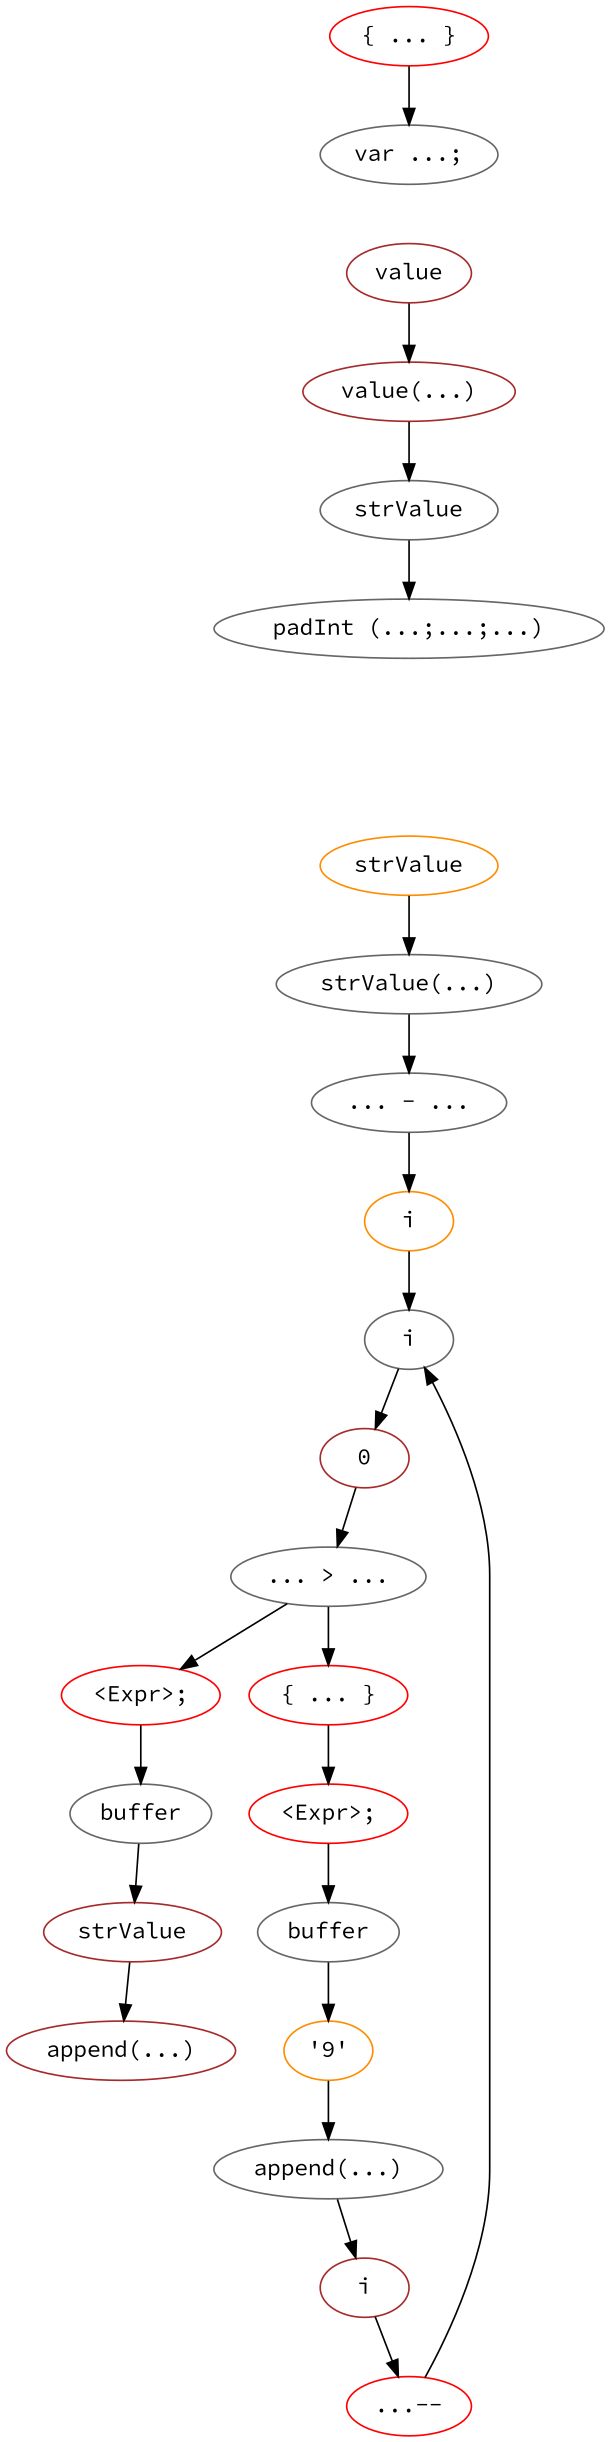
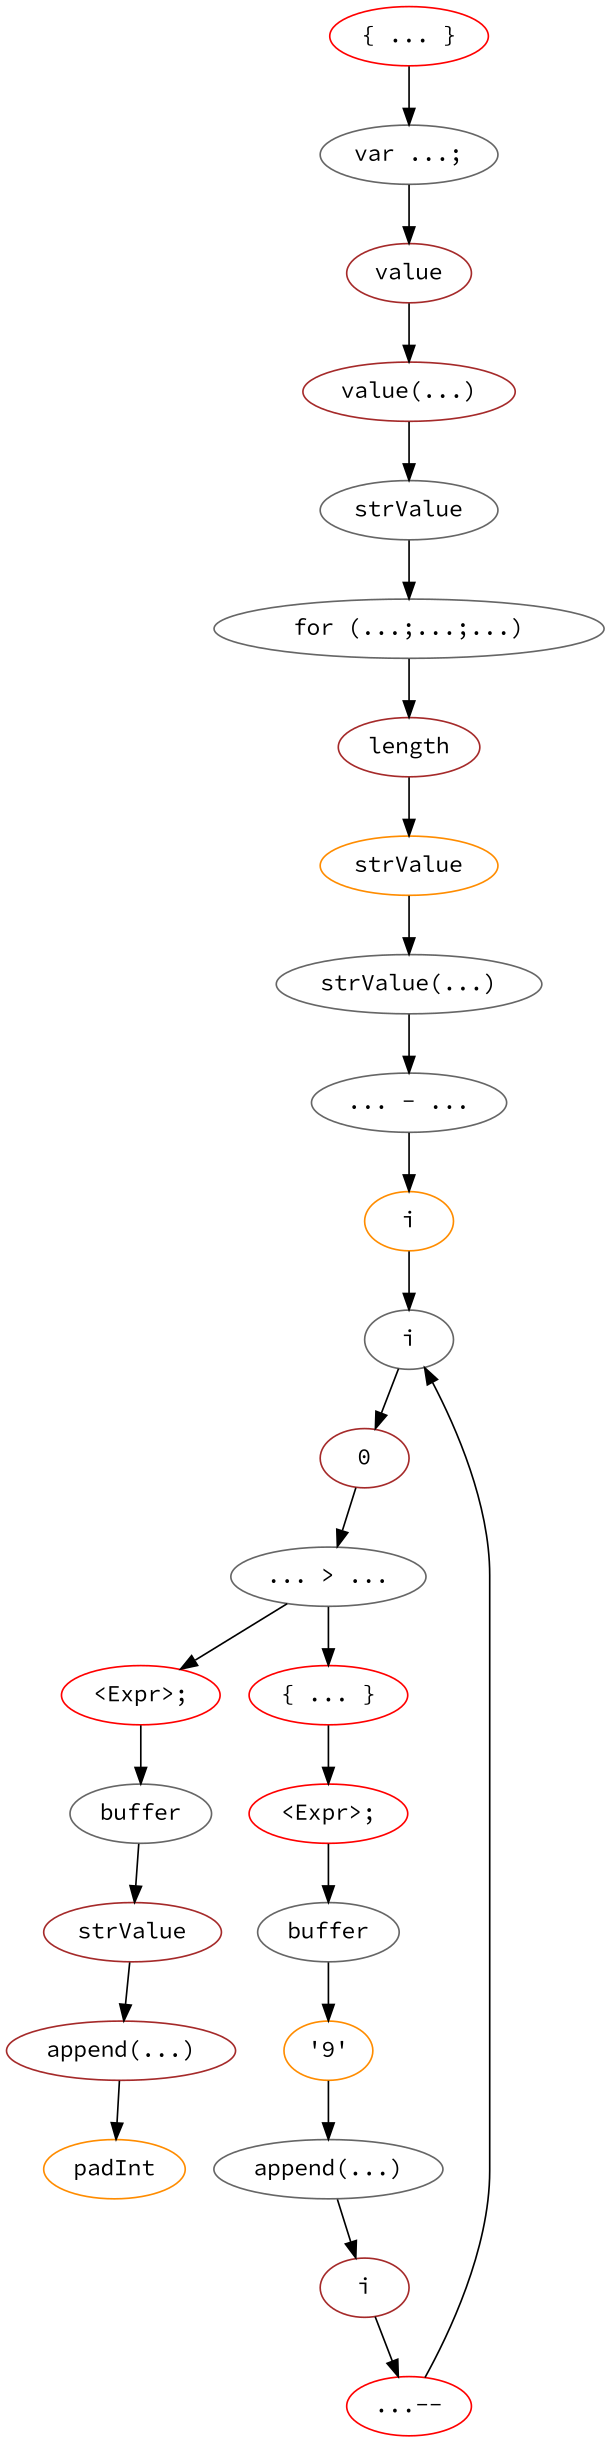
none -> (409, 206)
(409, 629) -> (409, 629)
none -> (409, 747)
none -> (114, 2169)
